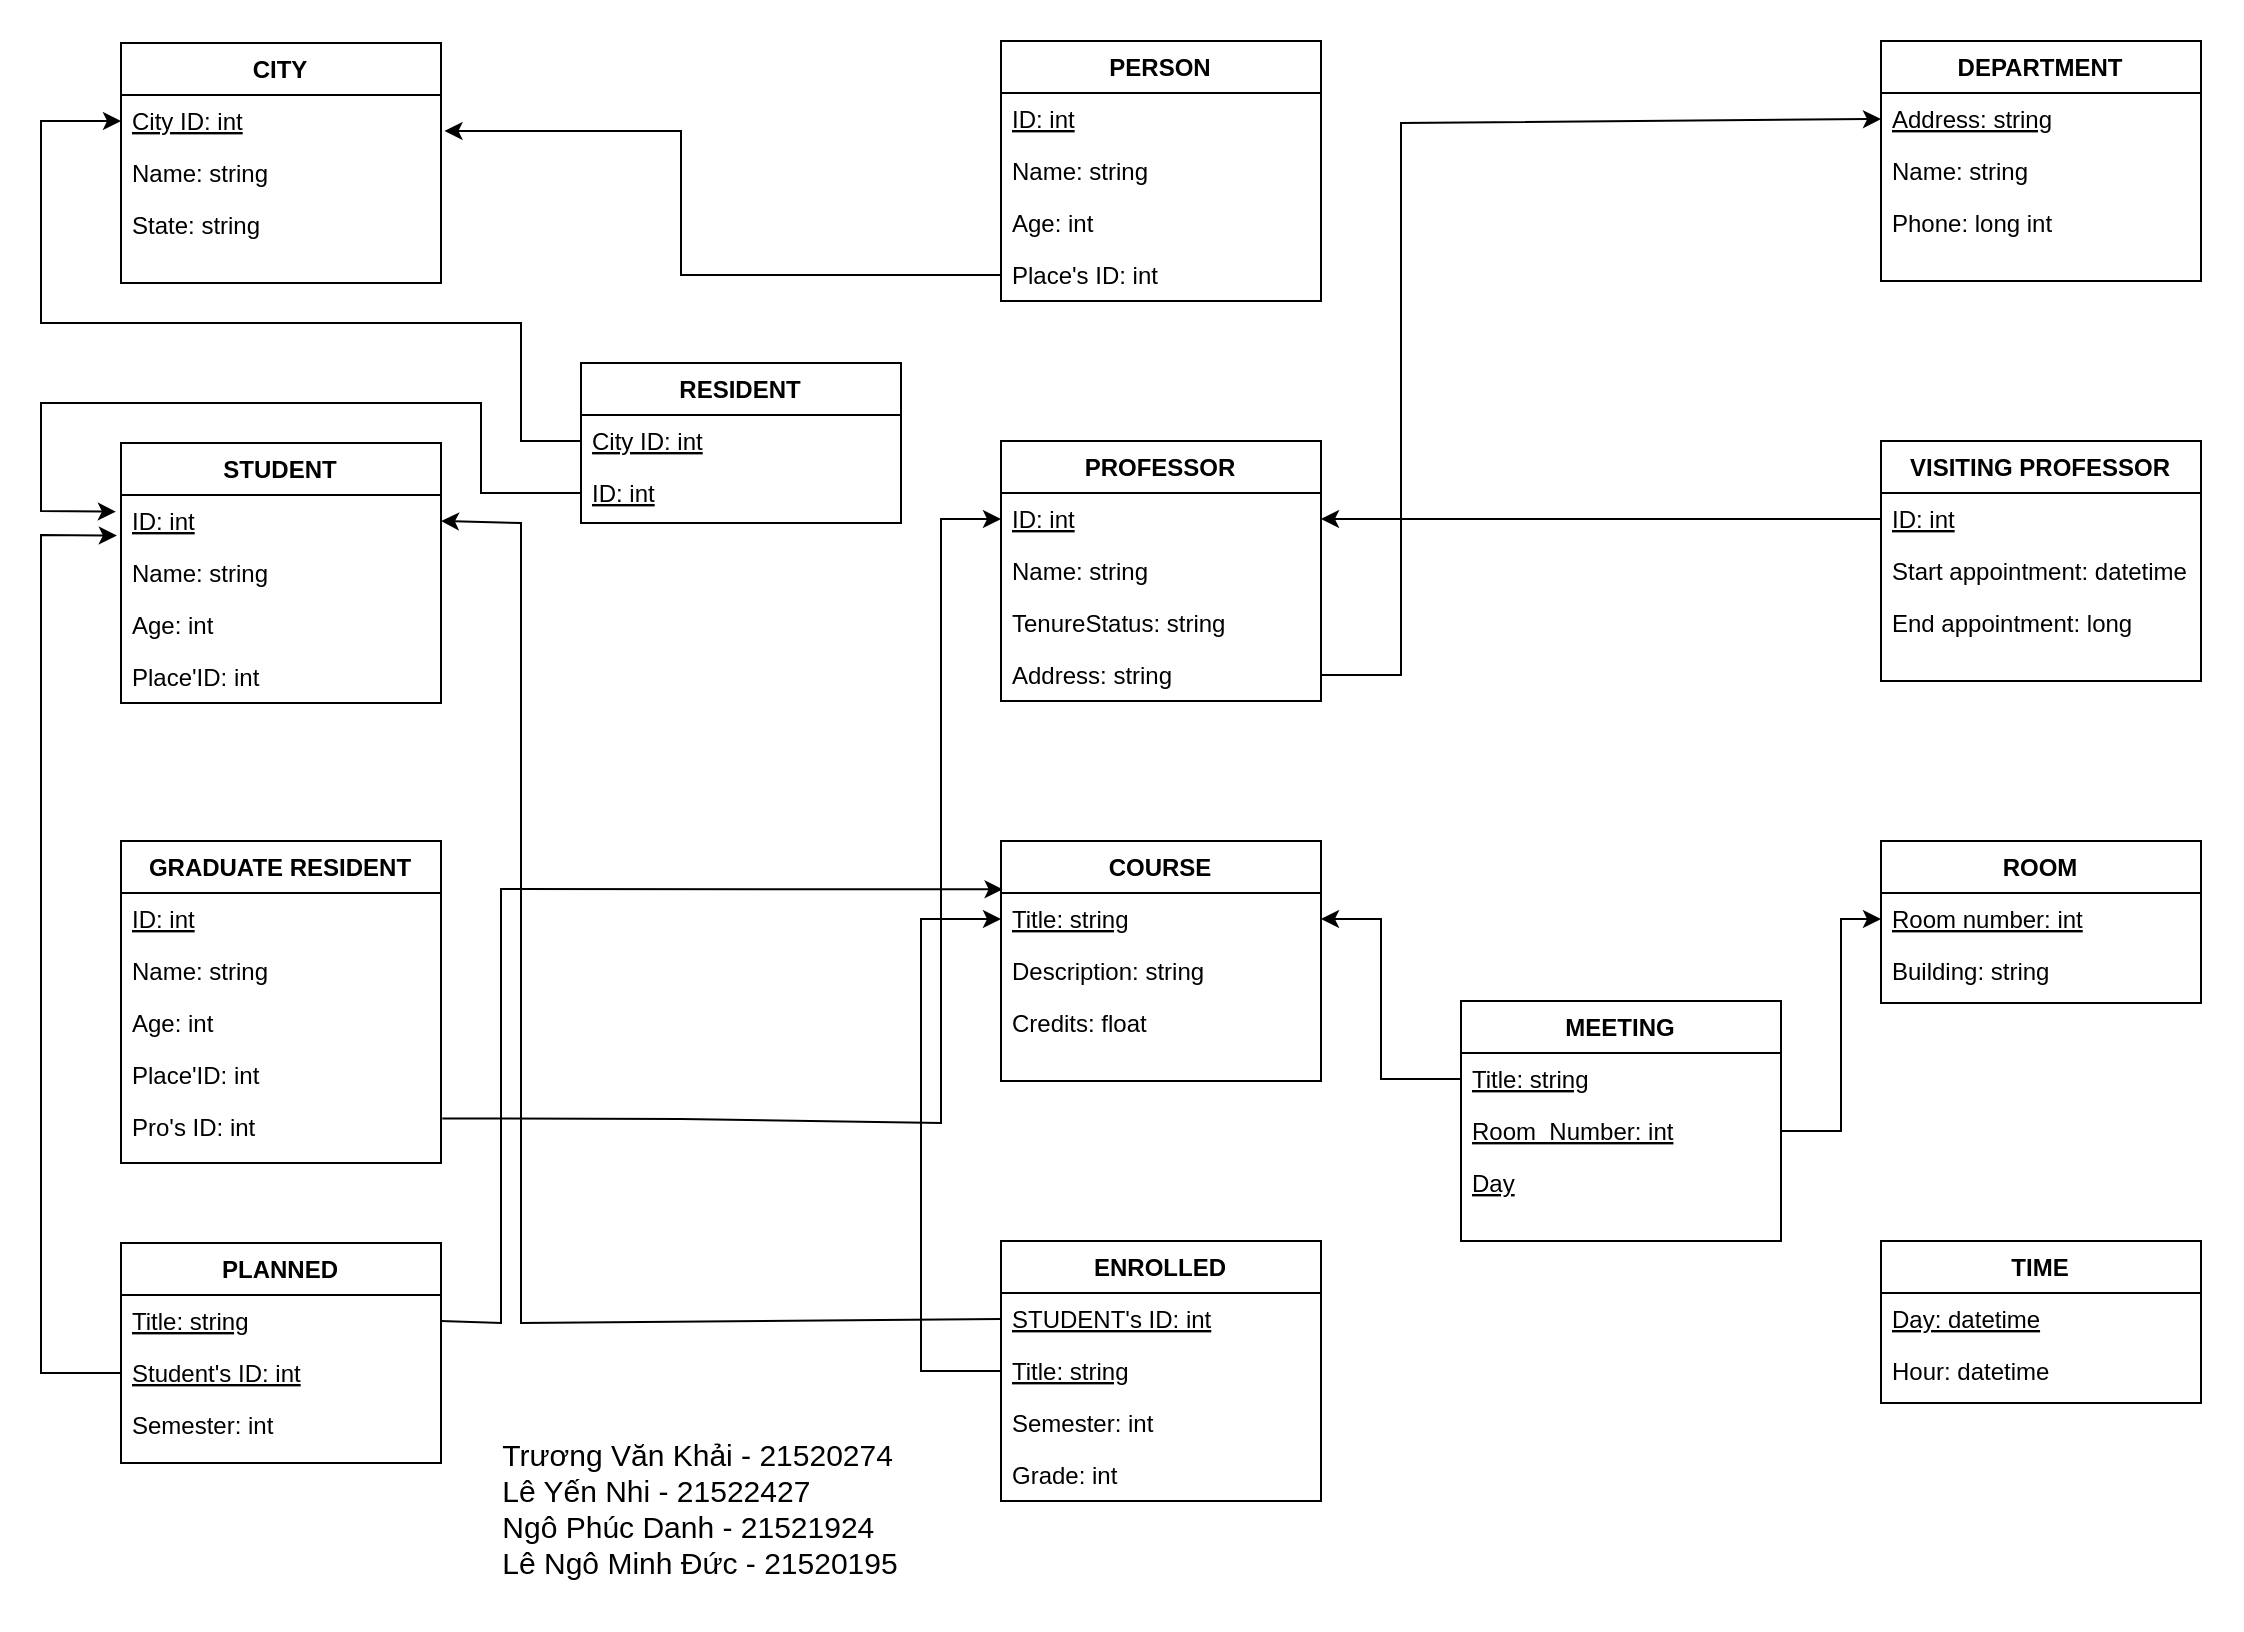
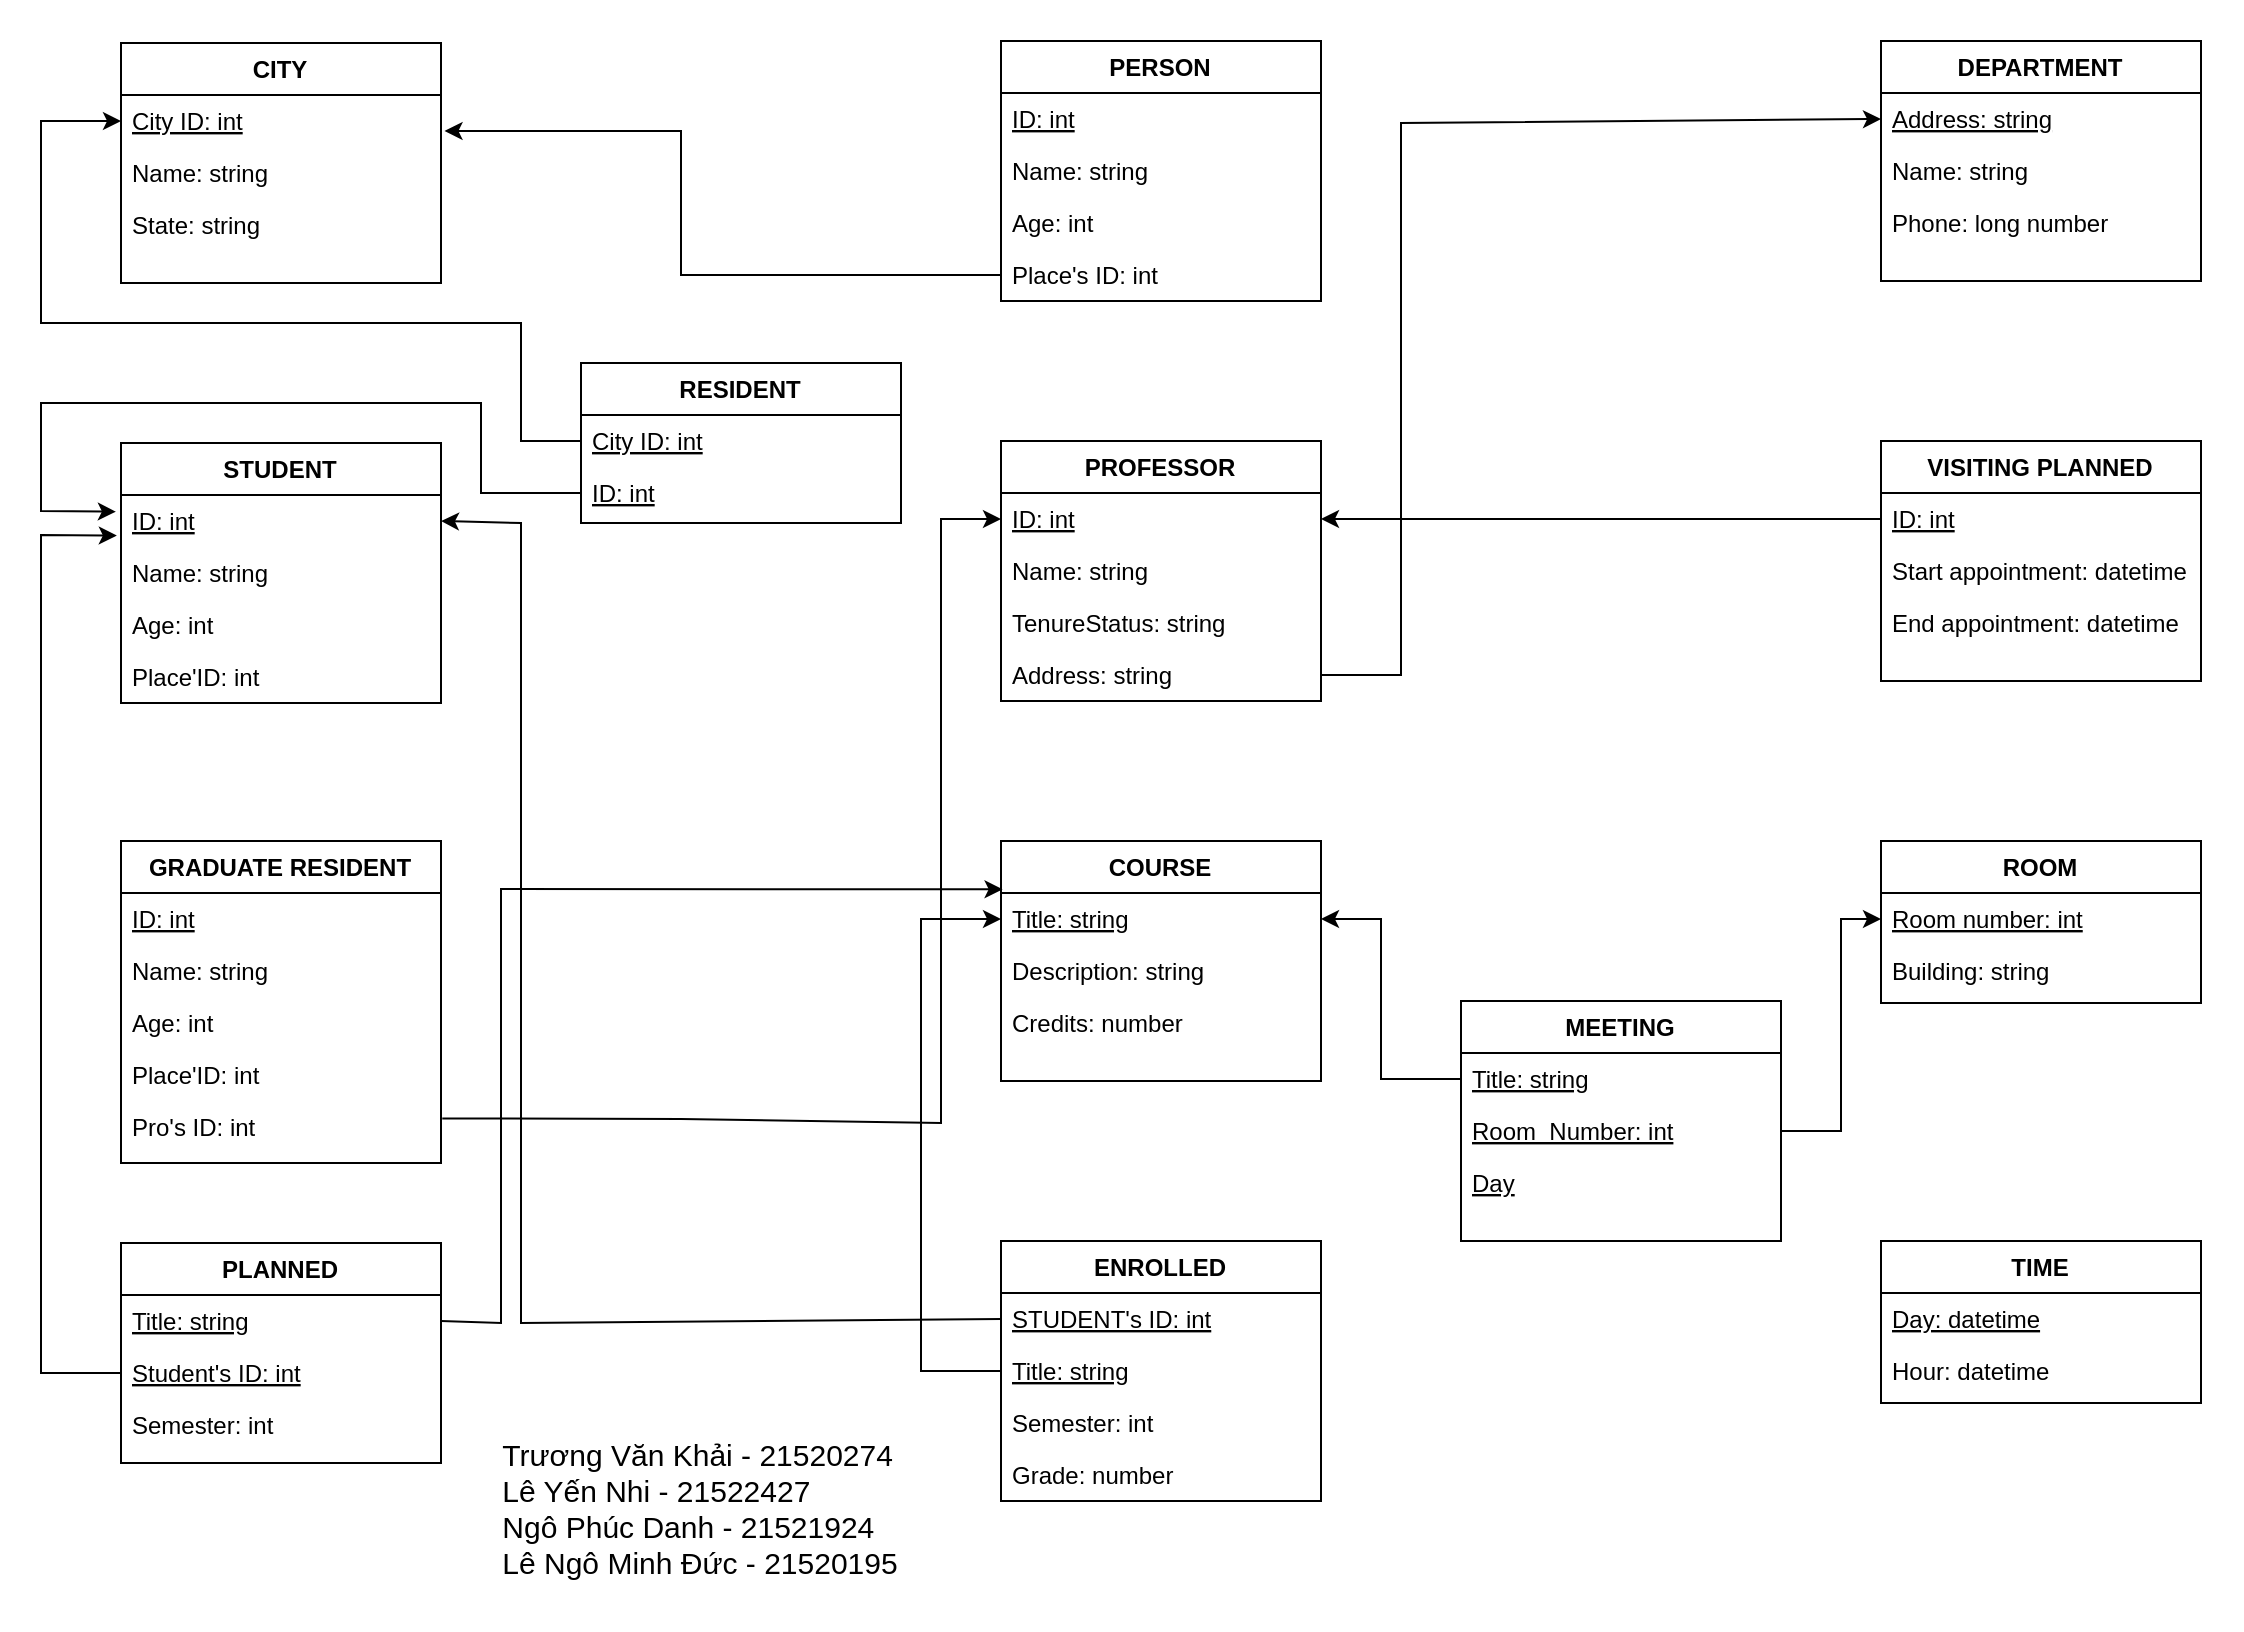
(1977, 224) -> (2000, 224)
(2040, 468) -> (2040, 468)
(2018, 624) -> (2044, 624)
(1094, 1024) -> (1103, 1024)
(1070, 1476) -> (1093, 1476)
